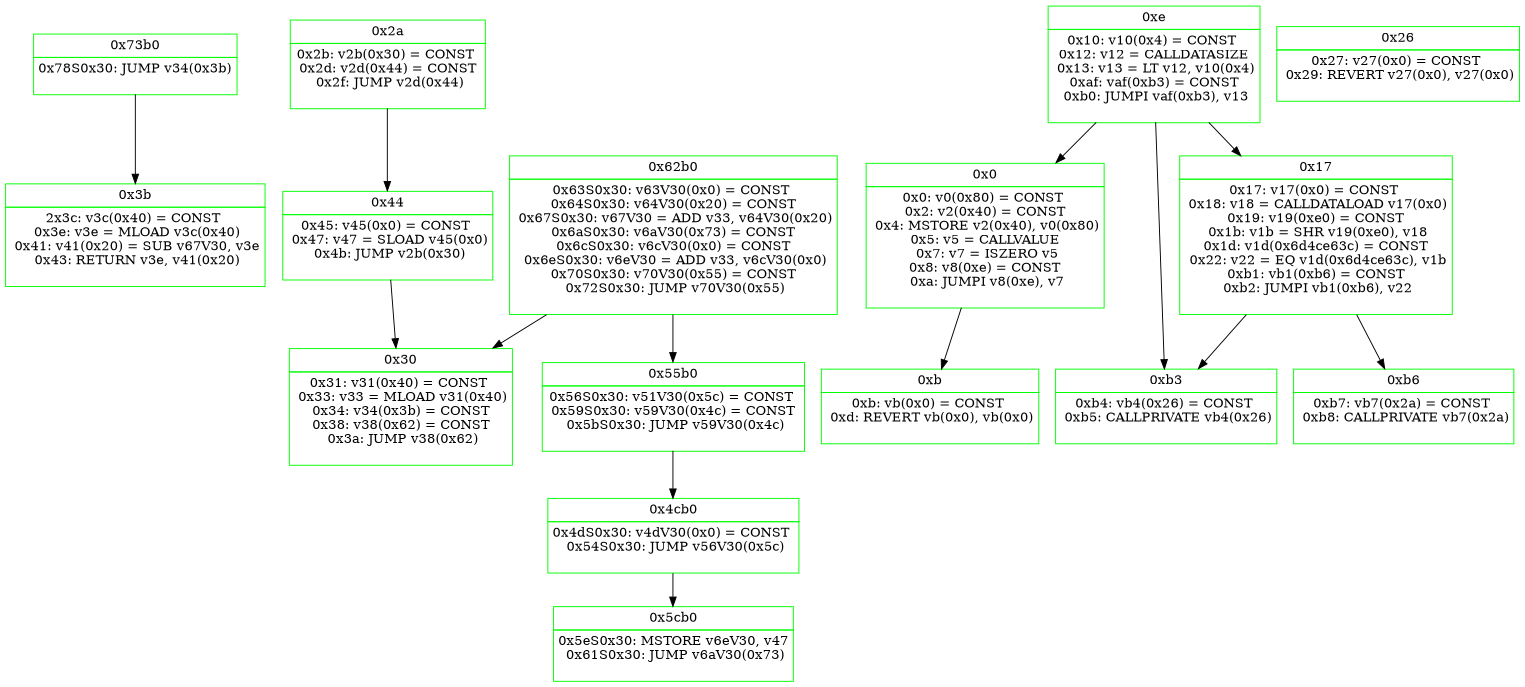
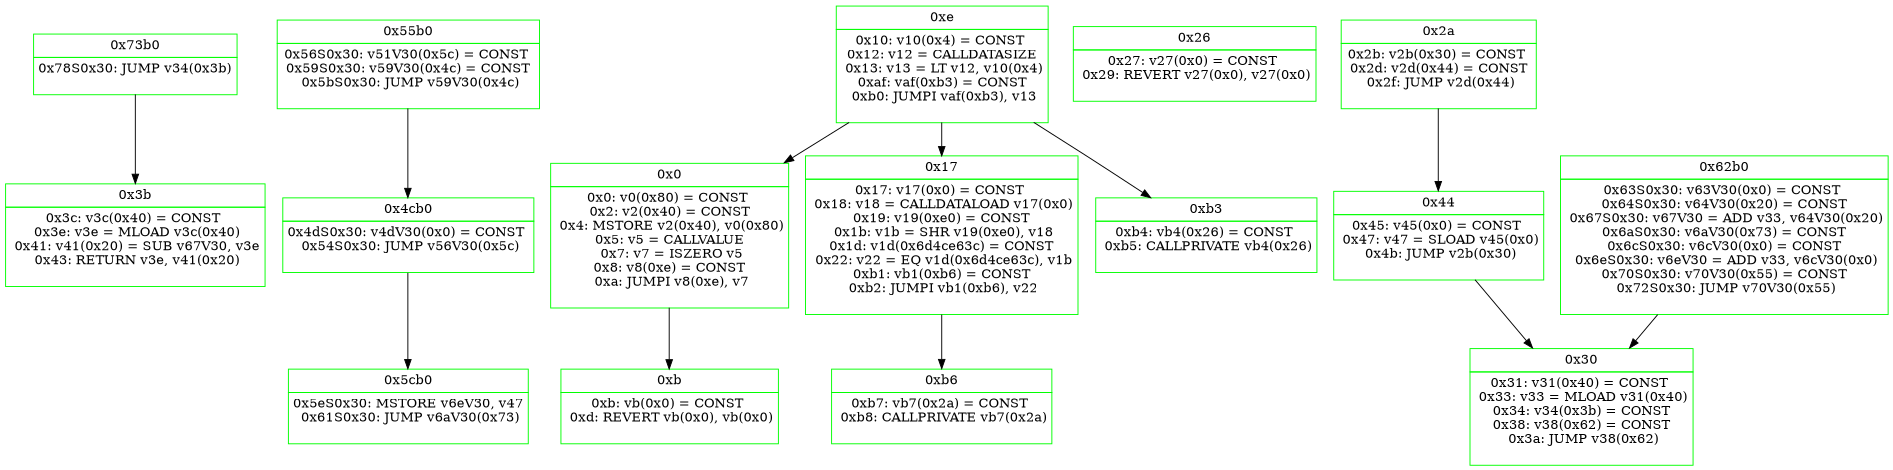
(135, 218) -> (135, 218)
(673, 334) -> none
(1226, 338) -> none
